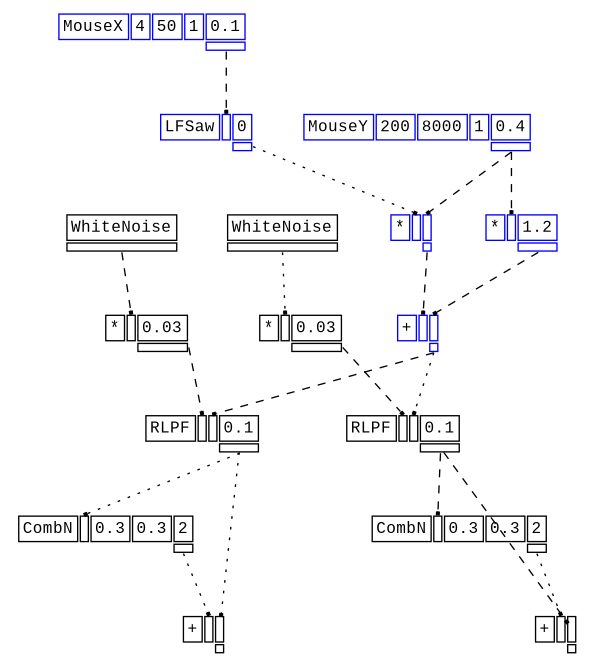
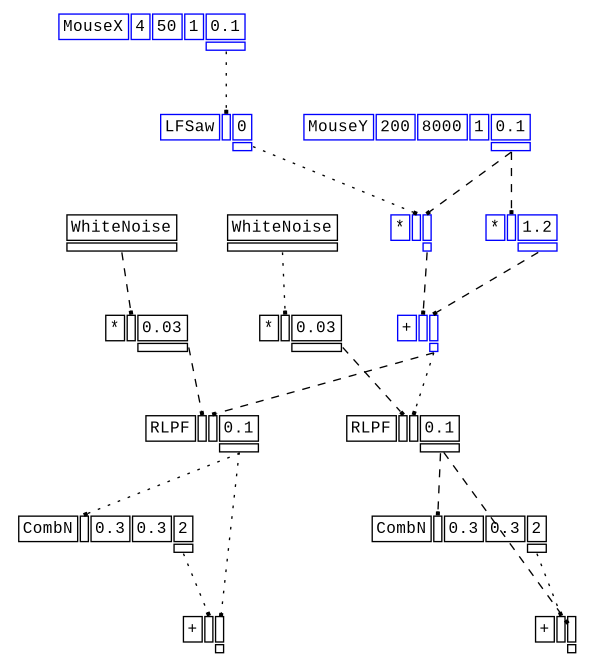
(226, 81) -> (226, 81)
(511, 127) -> (511, 127)
